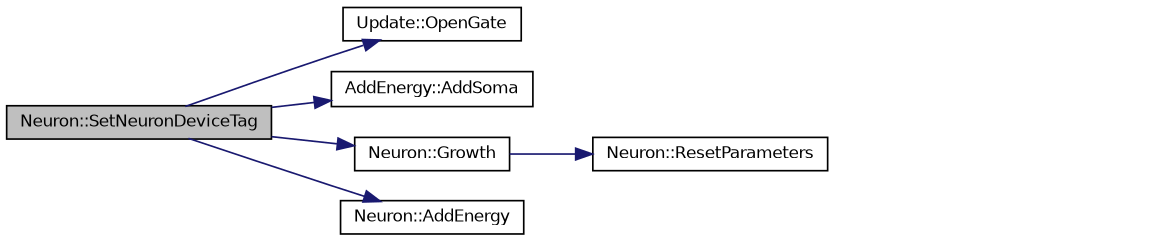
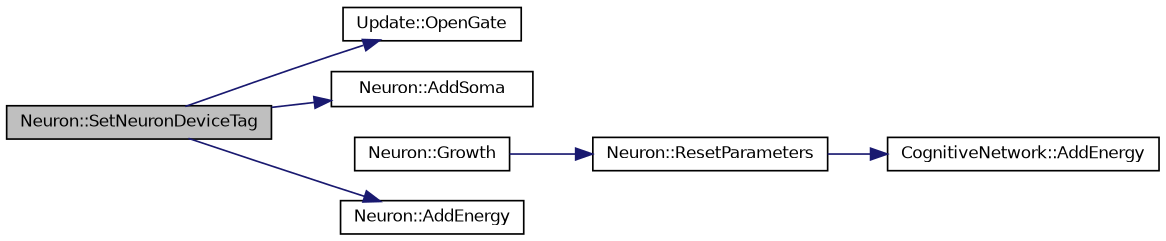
(432, 89) -> (432, 89)
(304, 140) -> none
none -> (1023, 154)
